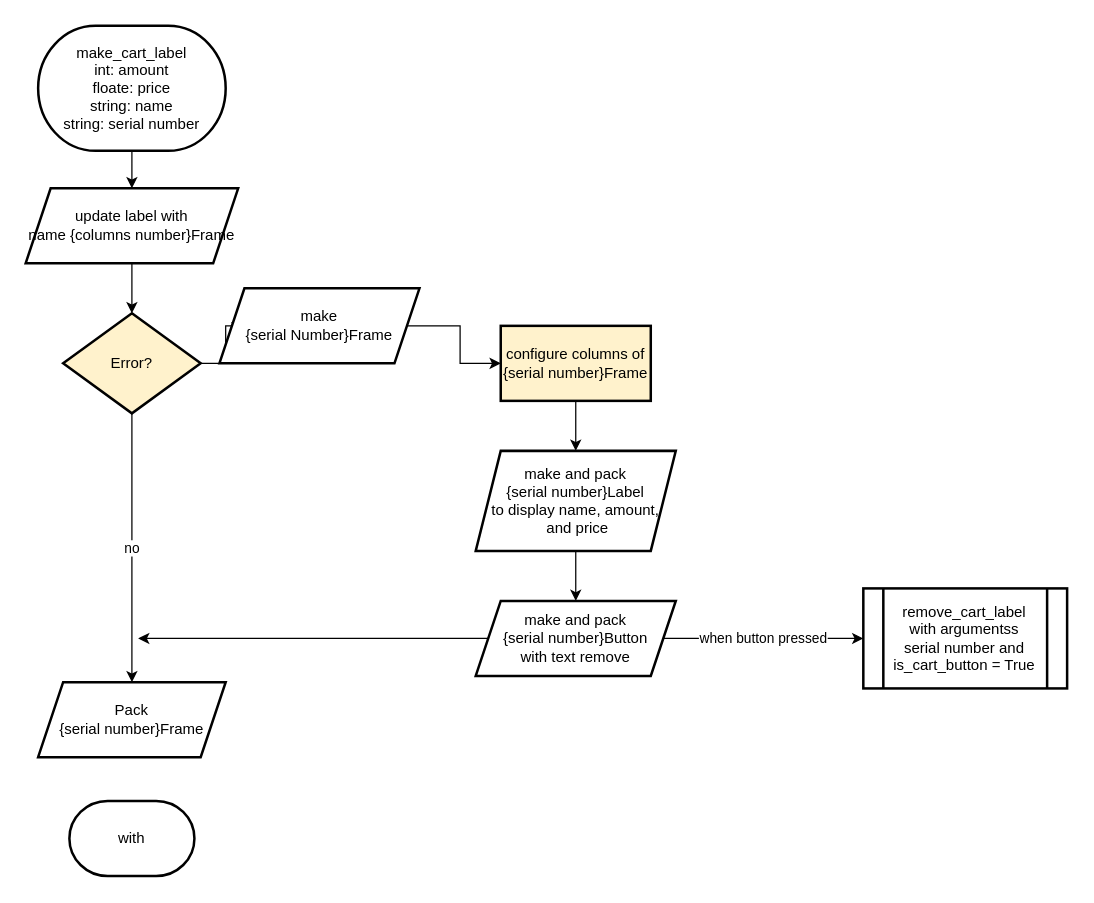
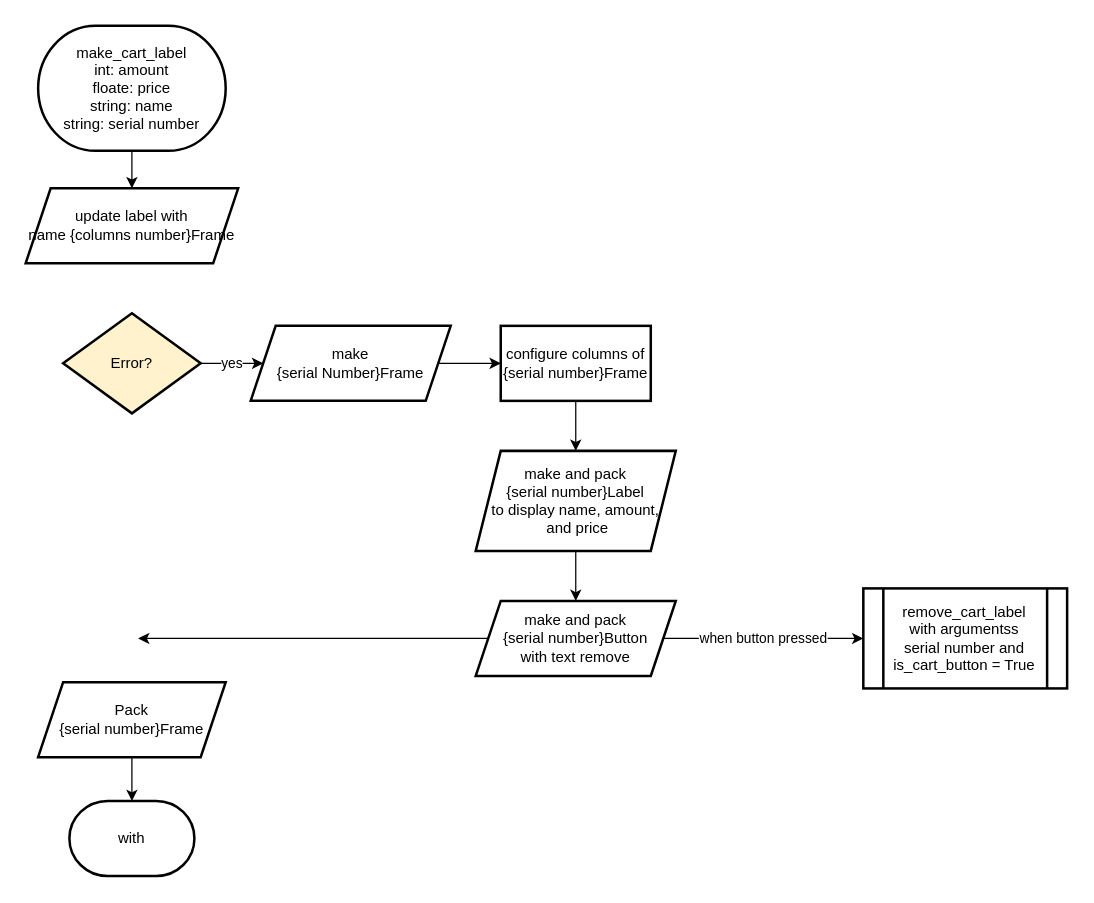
(132, 284) -> none
(319, 326) -> (351, 363)
(576, 363) -> (576, 363)
(132, 544) -> none
none -> (132, 781)
